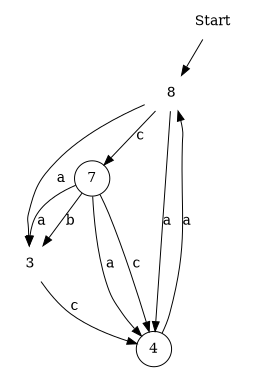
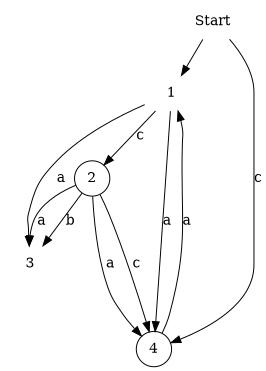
(172, 93) -> (172, 93)
(92, 178) -> (92, 178)
(79, 319) -> (254, 204)
